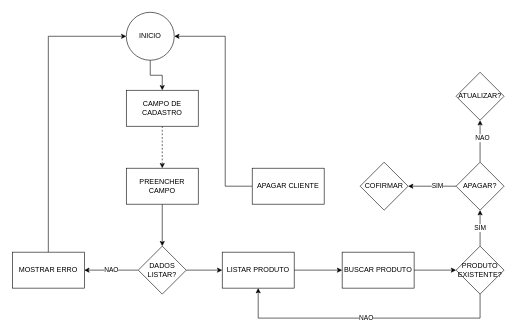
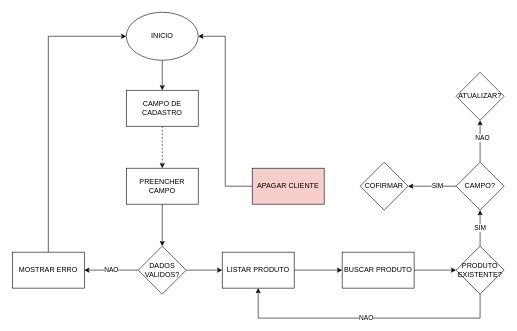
(150, 36) -> (162, 36)
(288, 186) -> (288, 186)
(480, 186) -> (480, 186)
(162, 270) -> (162, 270)
